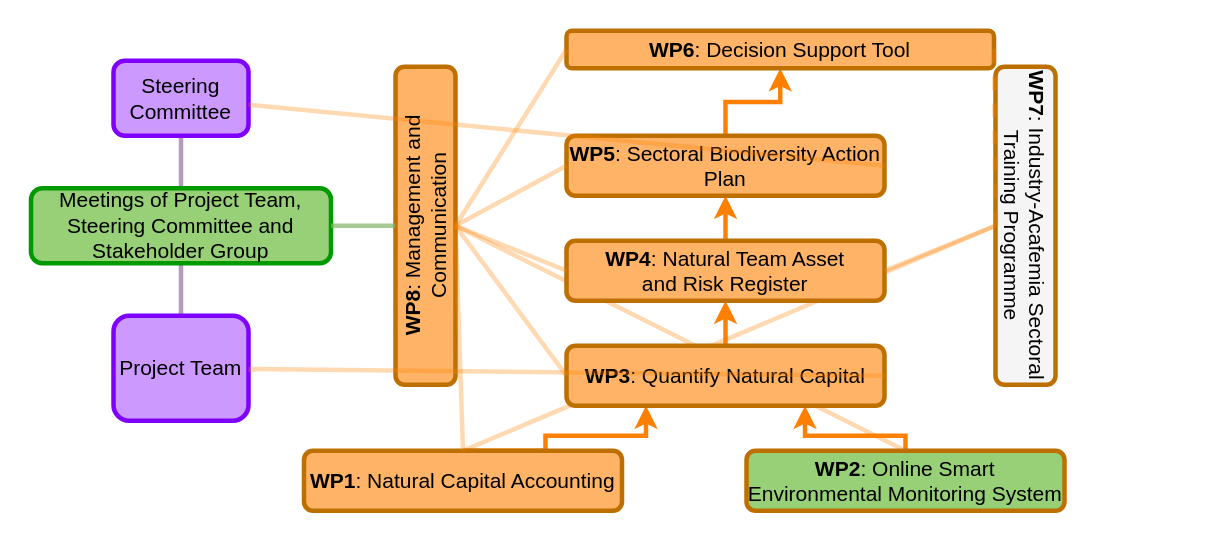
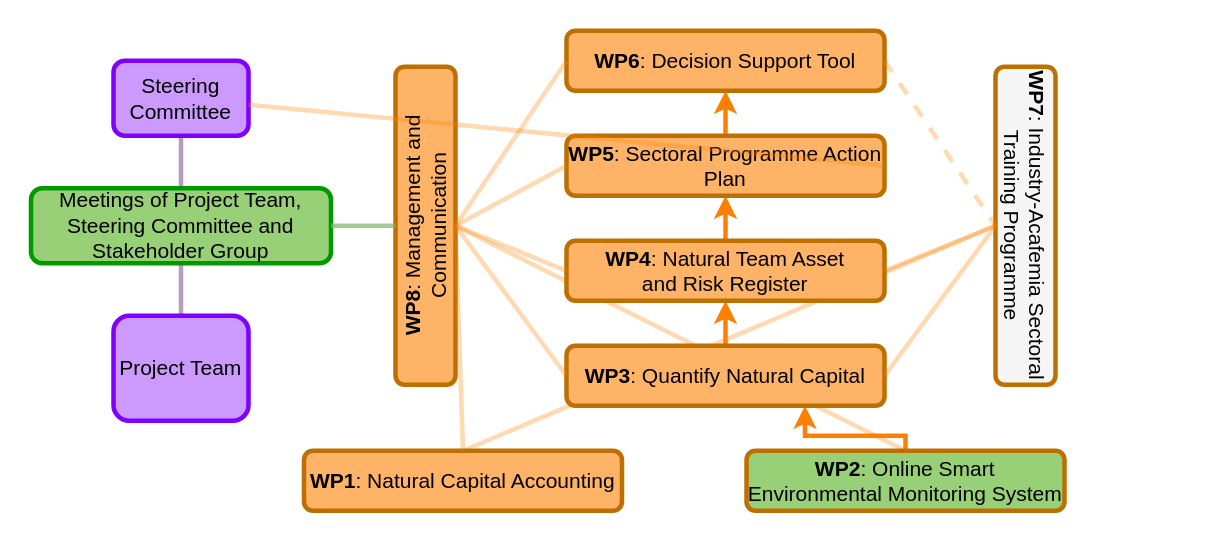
(780, 50) -> (725, 61)
(725, 166) -> (725, 166)
(321, 370) -> (939, 302)
(596, 436) -> none
